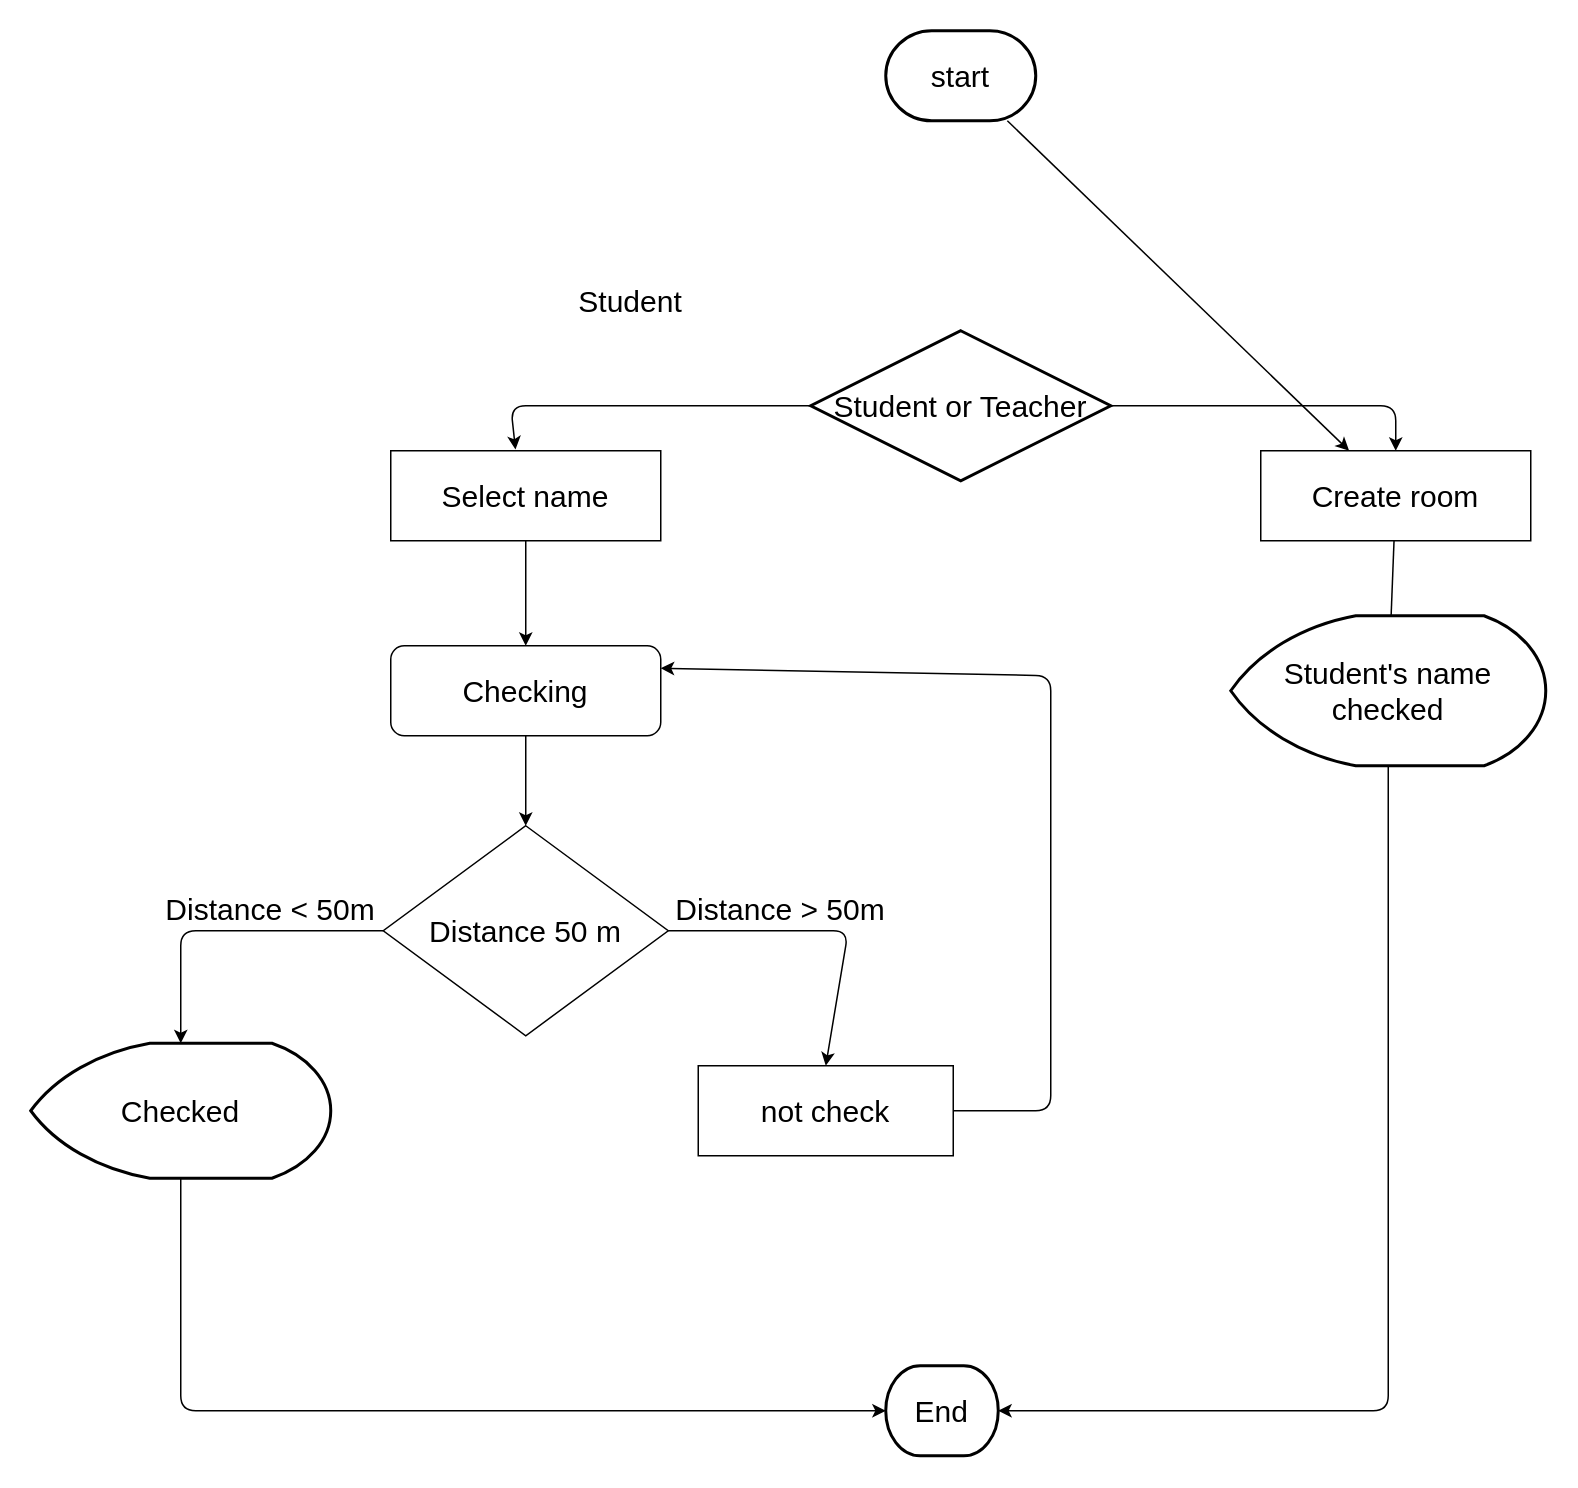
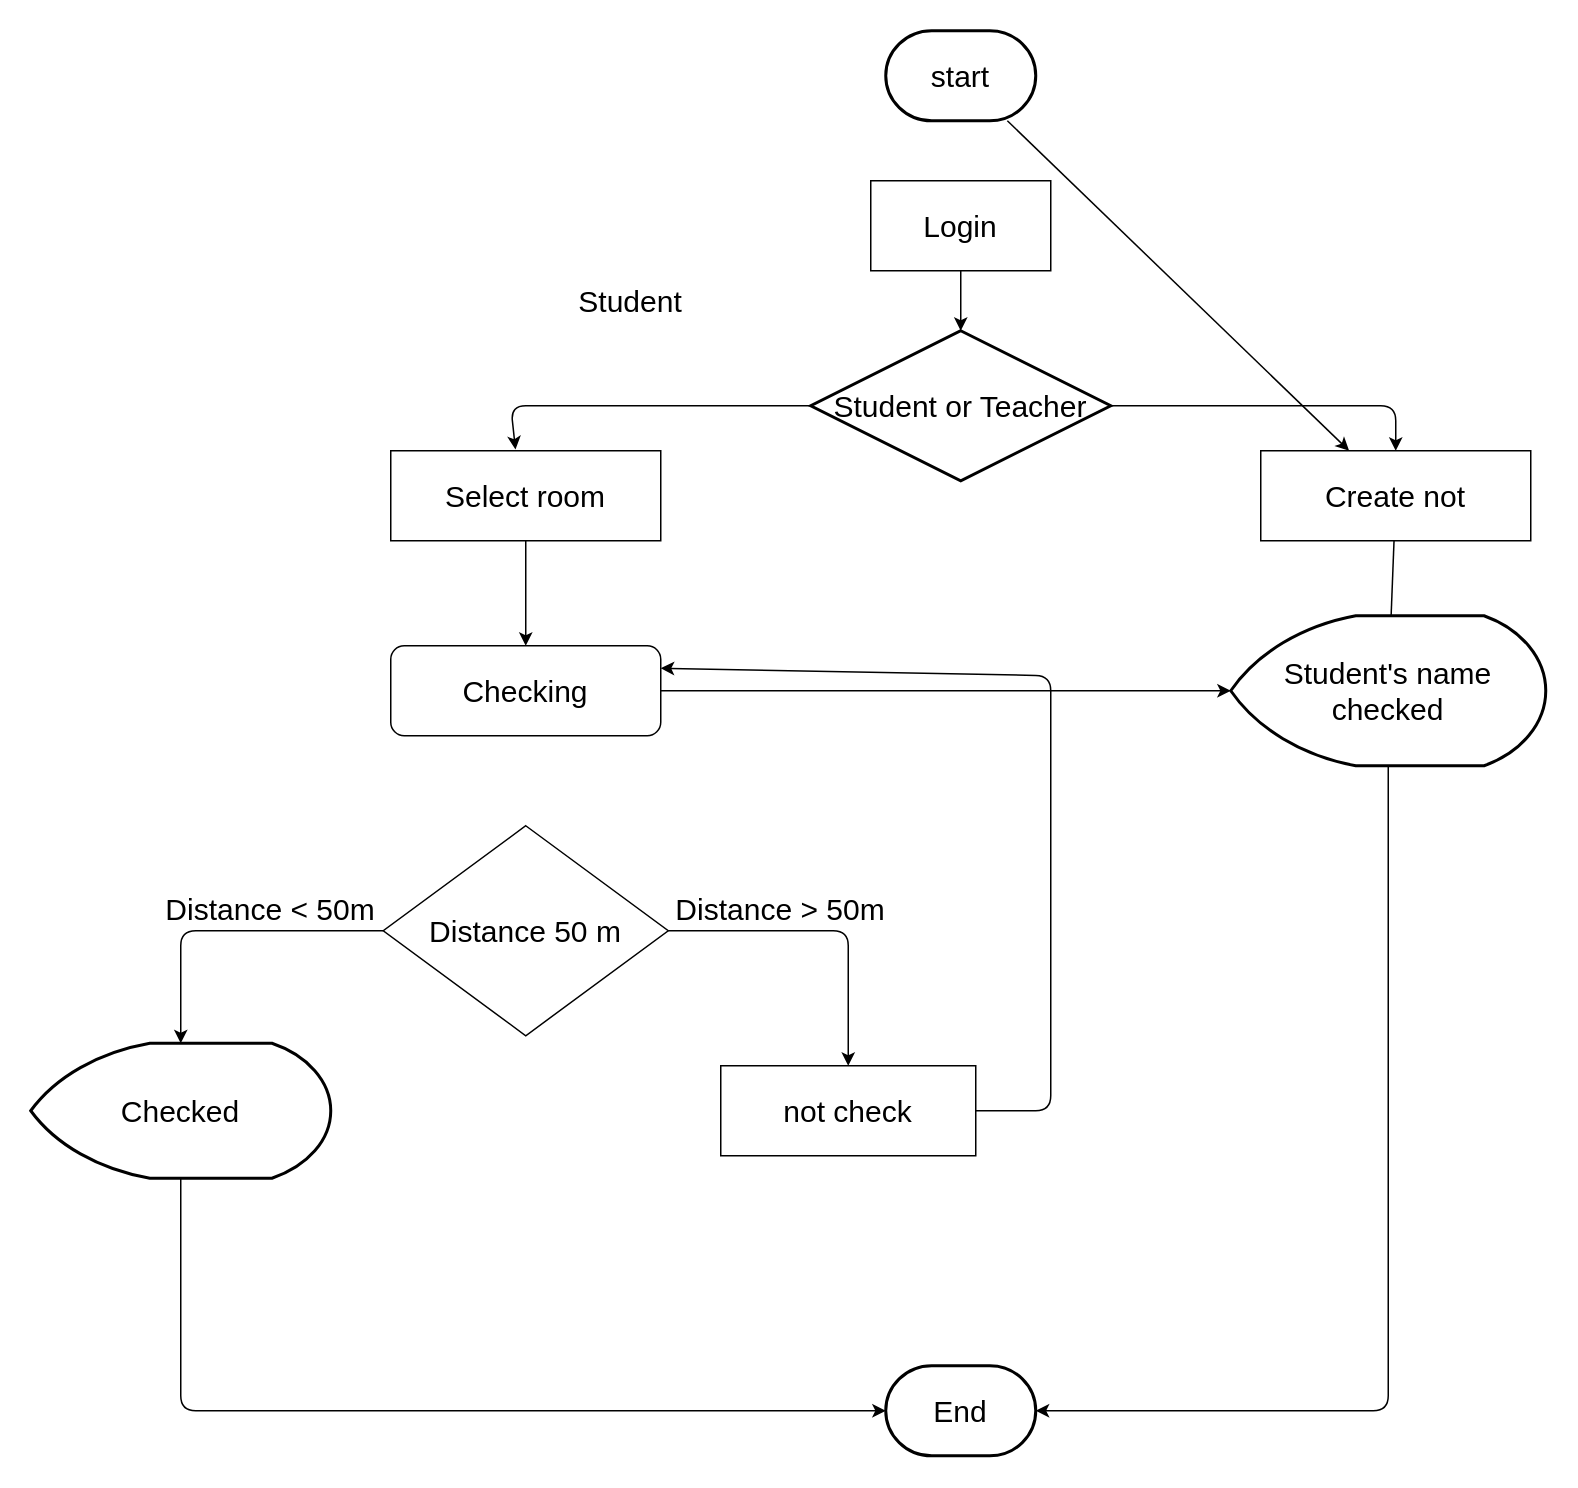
none -> (961, 226)
none -> (961, 296)
(526, 496) -> (526, 496)
(1396, 496) -> (1396, 496)
(526, 776) -> (941, 691)
(826, 1111) -> (848, 1111)
(942, 1411) -> (961, 1411)
